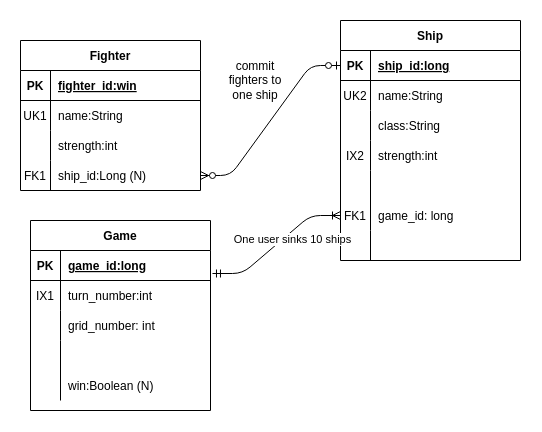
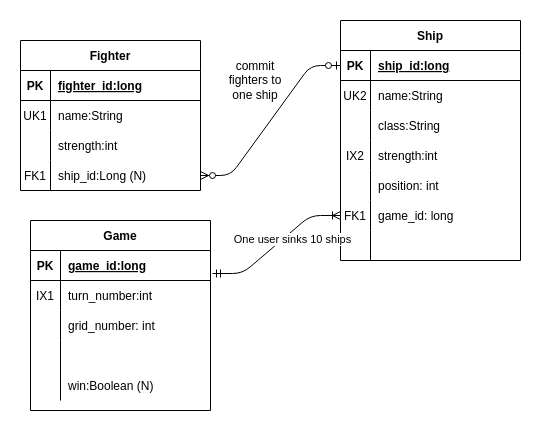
(99, 86) -> (102, 86)
none -> (446, 186)
